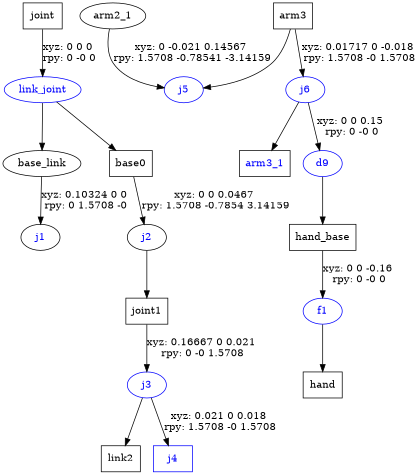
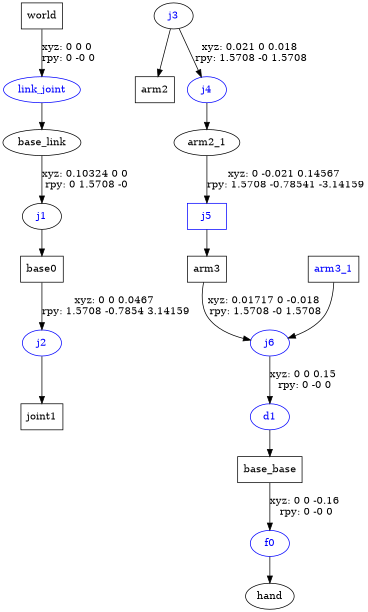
(43, 16) -> (42, 16)
(261, 71) -> (207, 239)
(184, 90) -> (207, 216)
none -> (207, 113)
(287, 123) -> (324, 316)
(83, 124) -> (42, 239)
(323, 164) -> (270, 417)
(147, 237) -> (42, 343)
(323, 237) -> (270, 470)
(323, 311) -> (270, 543)
(147, 344) -> none
(147, 385) -> (174, 16)
(323, 385) -> (270, 596)
(121, 459) -> (155, 90)
(173, 459) -> (207, 90)
